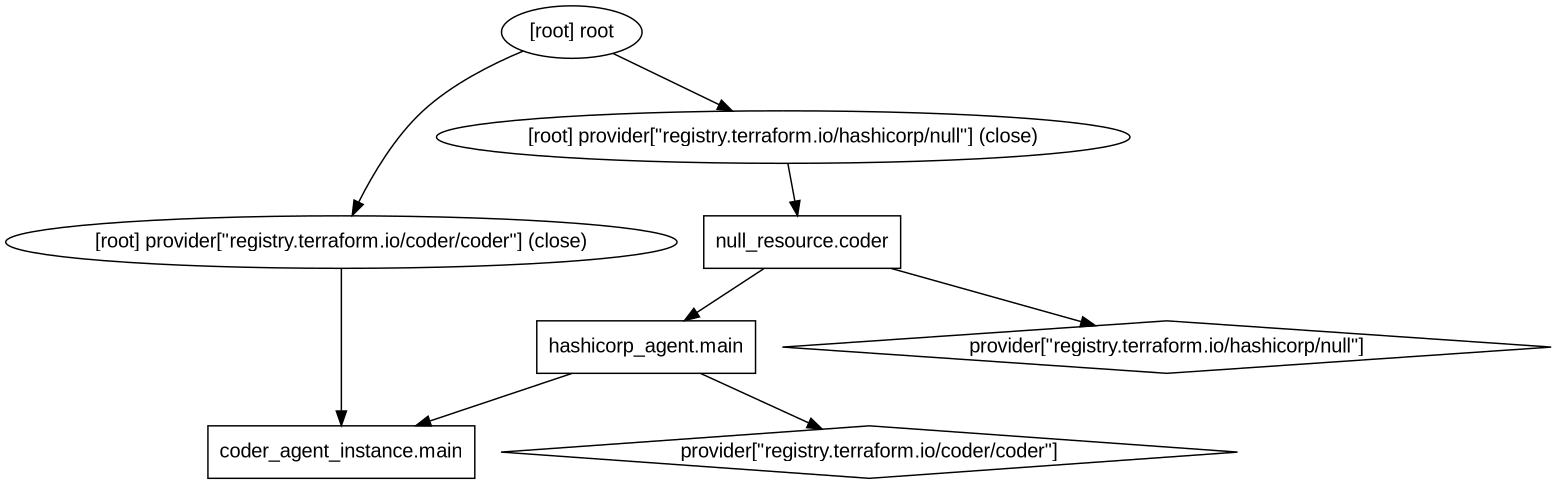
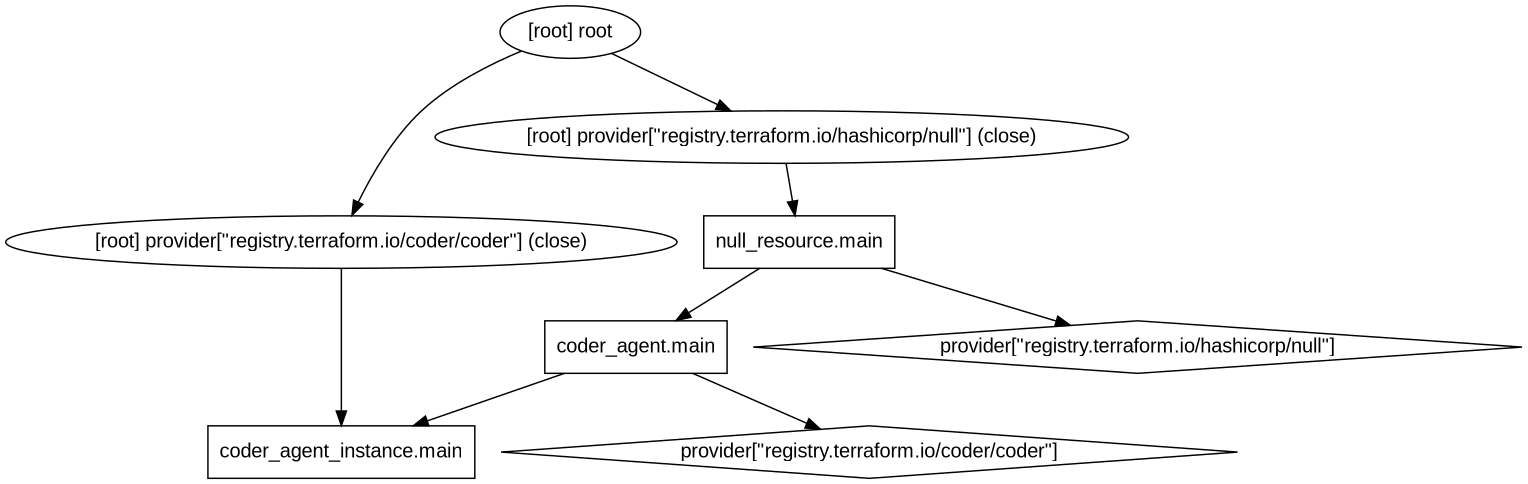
(802, 242) -> (799, 242)
(646, 347) -> (636, 347)
